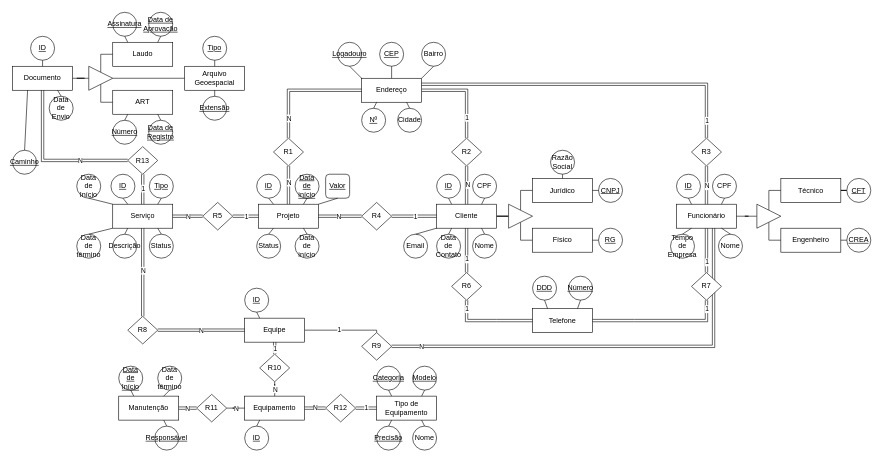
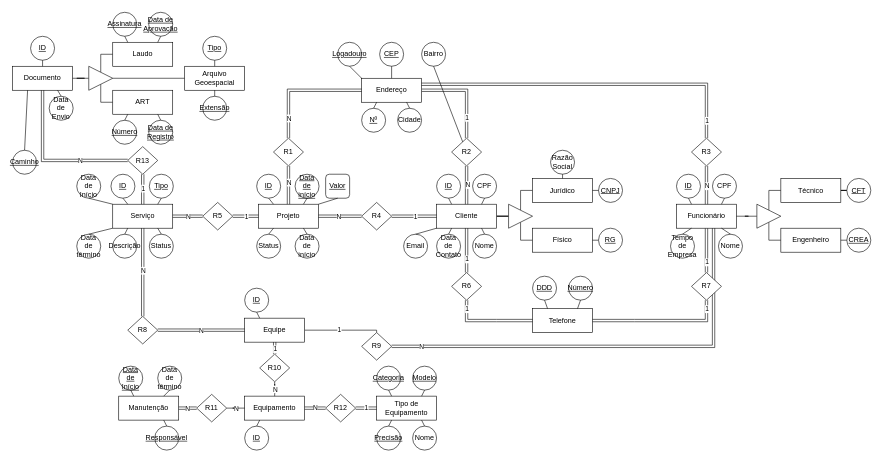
(428, 72) -> (450, 109)
